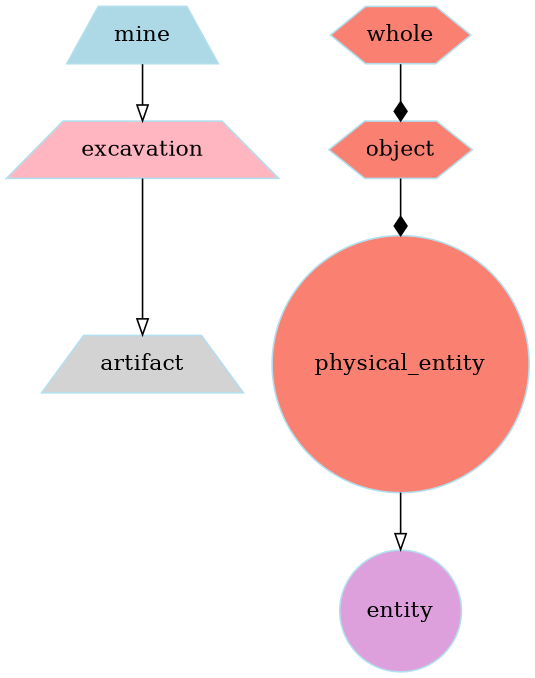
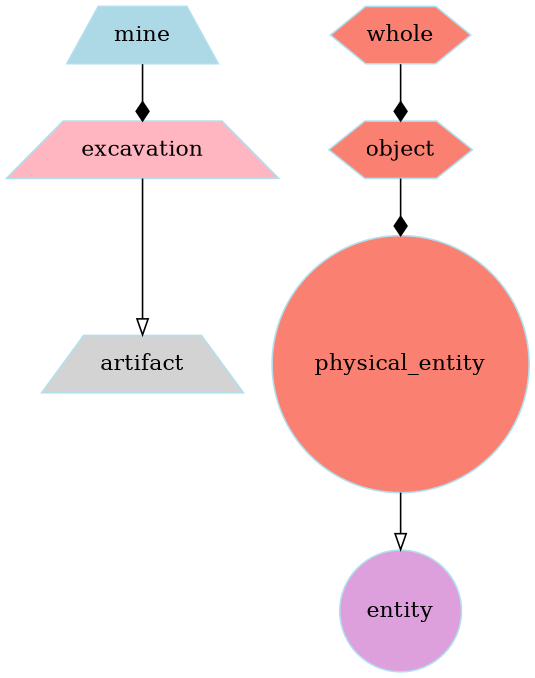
(143, 85) -> (143, 83)
